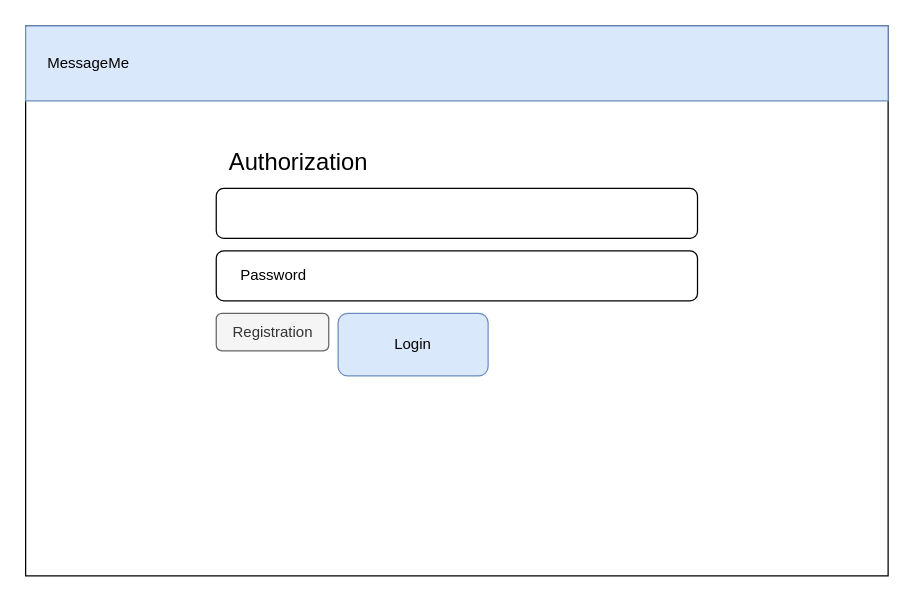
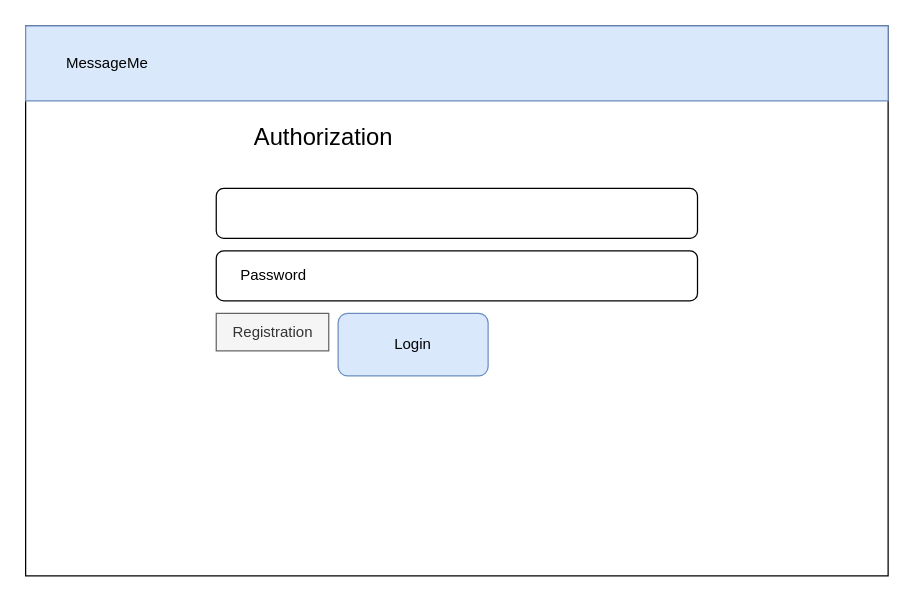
(88, 63) -> (107, 63)
(298, 163) -> (323, 138)
(273, 332) -> (273, 332)
